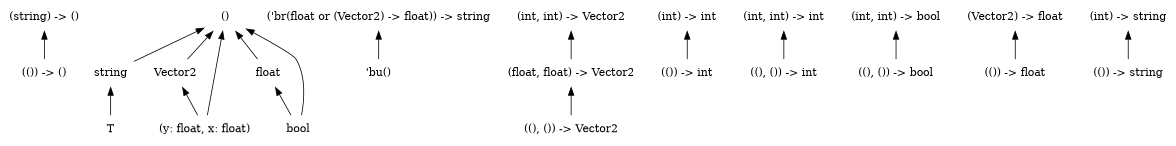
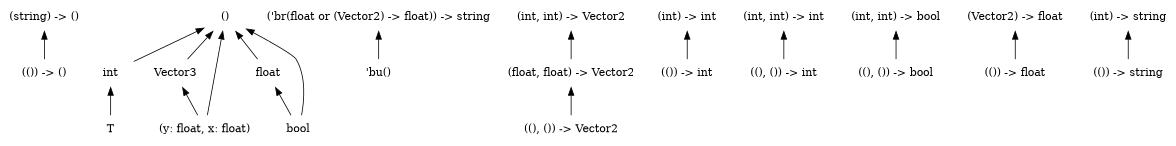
(111, 73) -> (111, 73)
(175, 73) -> (175, 73)
